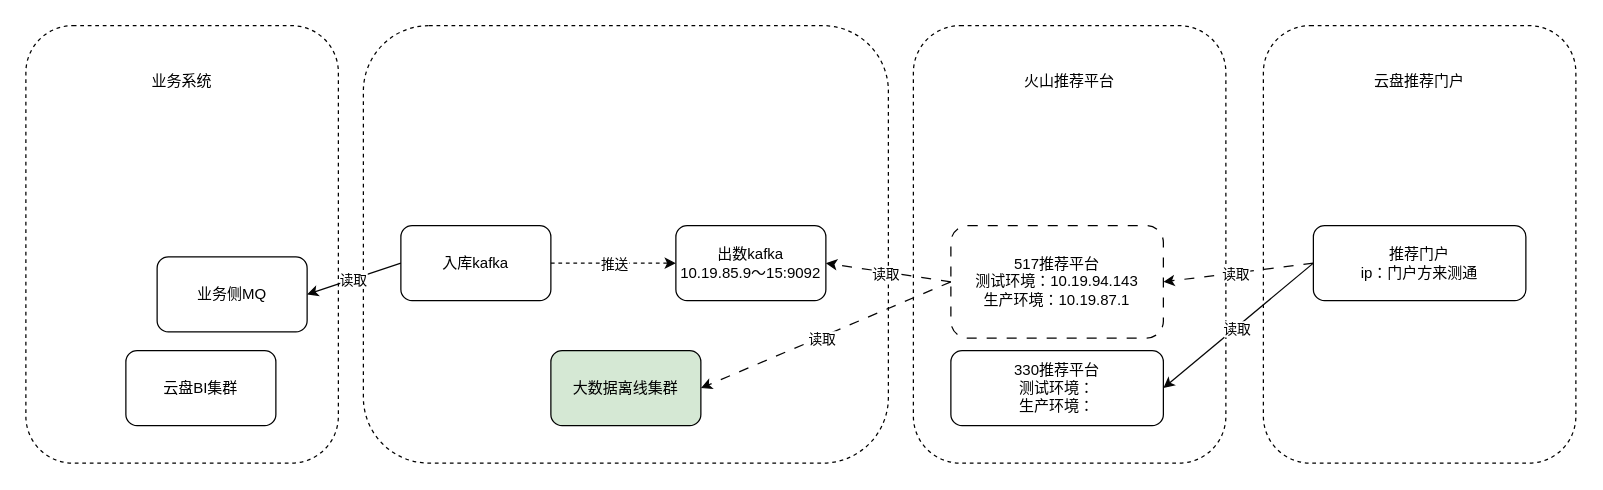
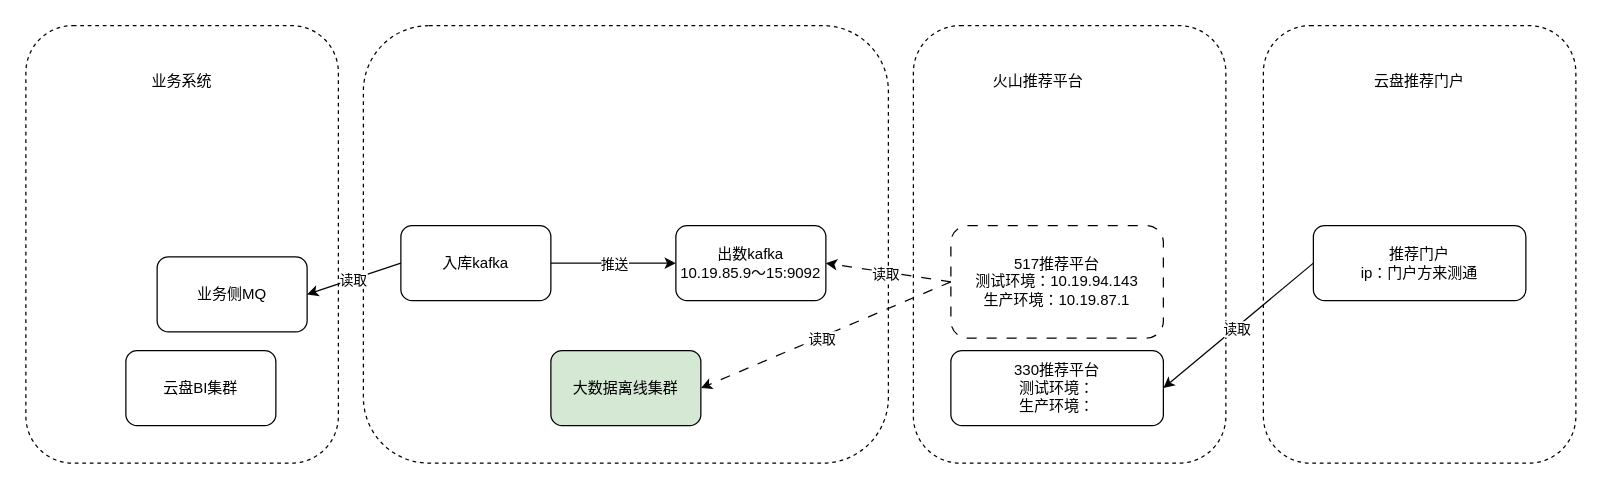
(1069, 82) -> (1038, 82)
(577, 263) -> (577, 263)
(1265, 269) -> none
